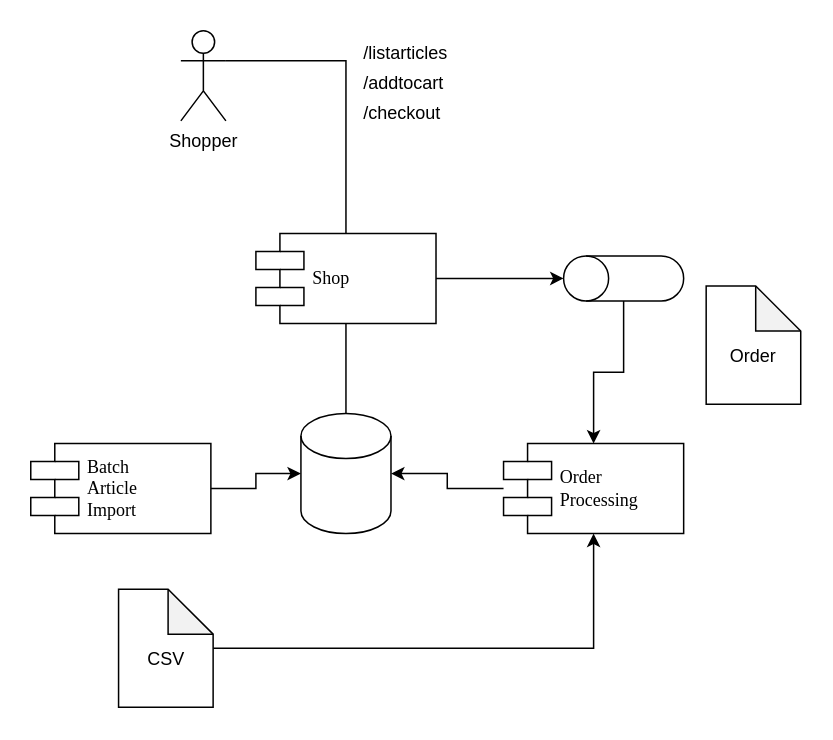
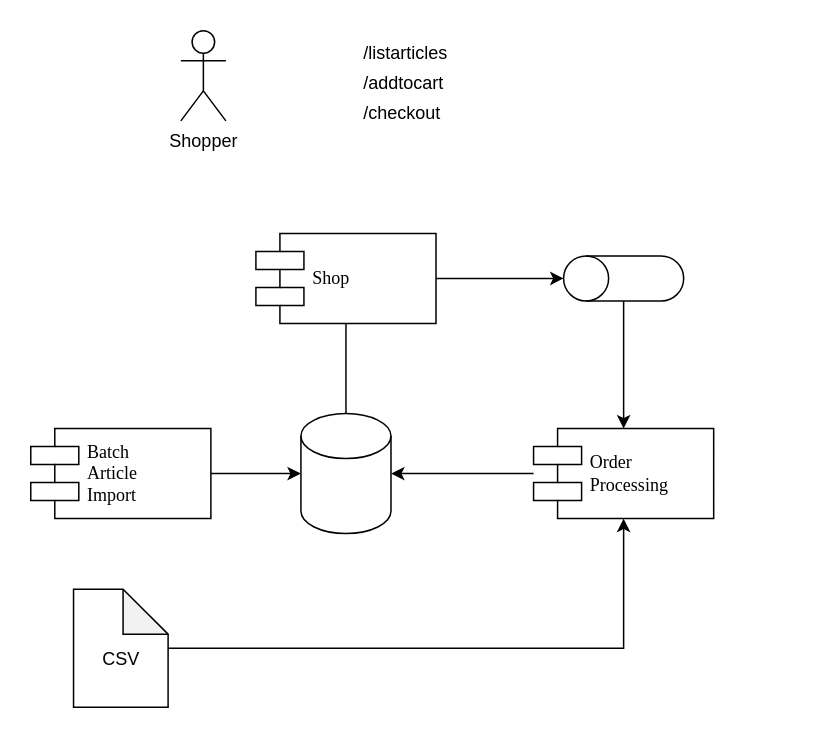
(346, 88) -> none
(753, 345) -> none
(121, 488) -> (121, 473)
(593, 488) -> (623, 473)
(166, 648) -> (121, 648)
